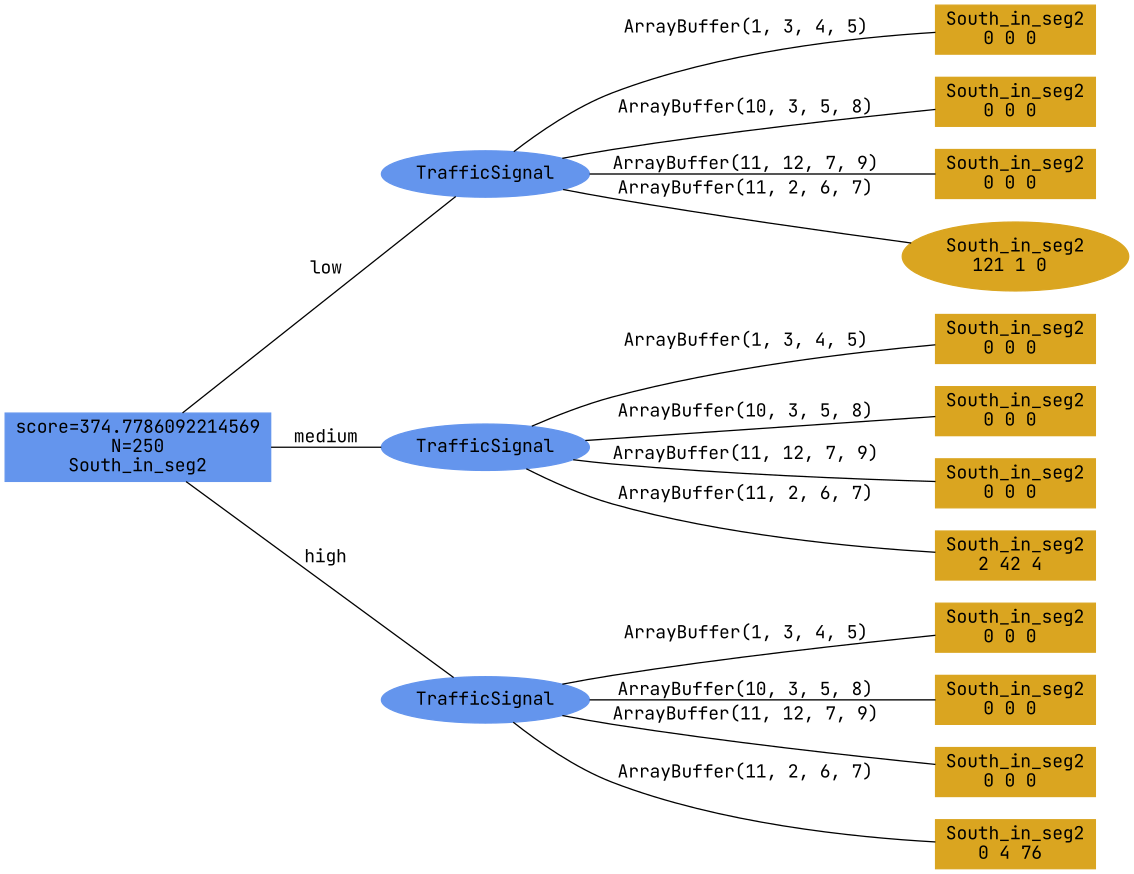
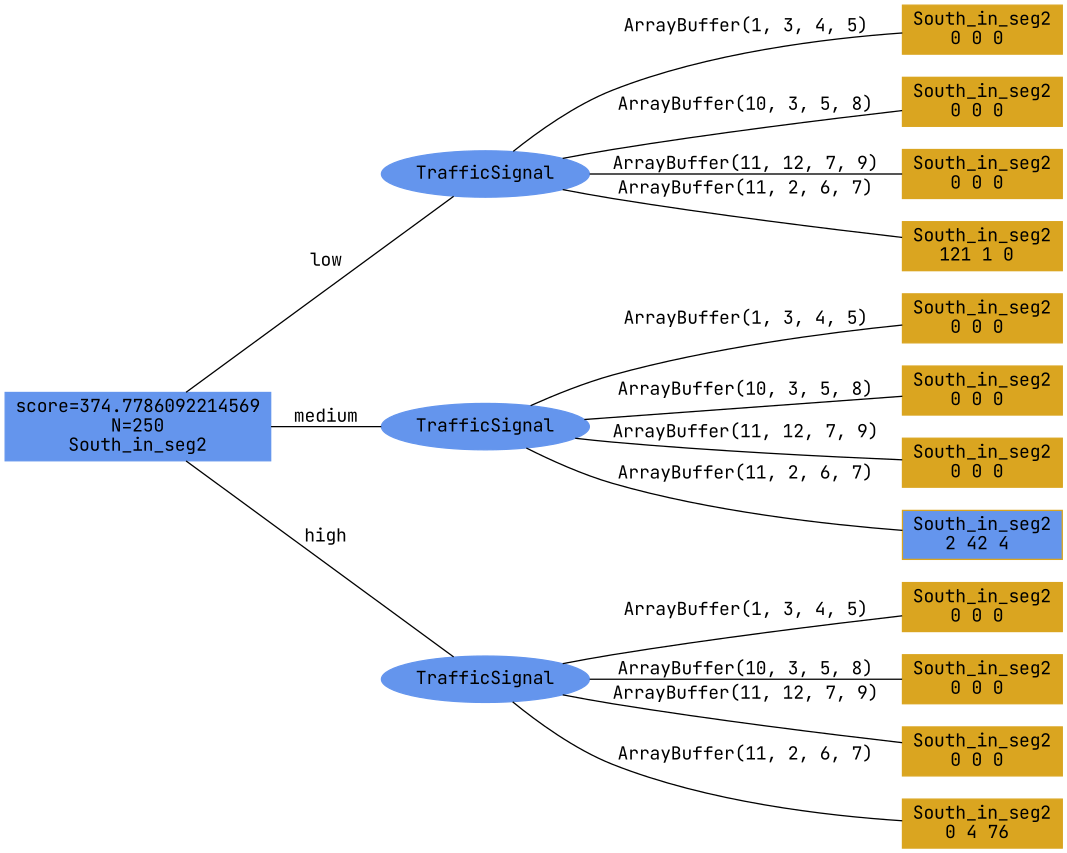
(1015, 256) -> (982, 246)
(1015, 556) -> (982, 535)
